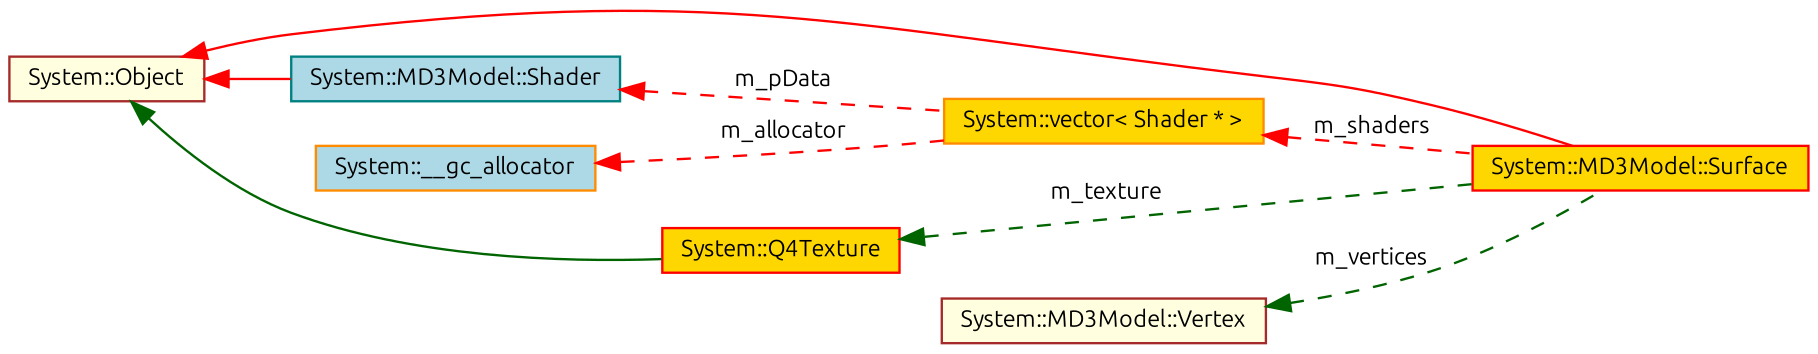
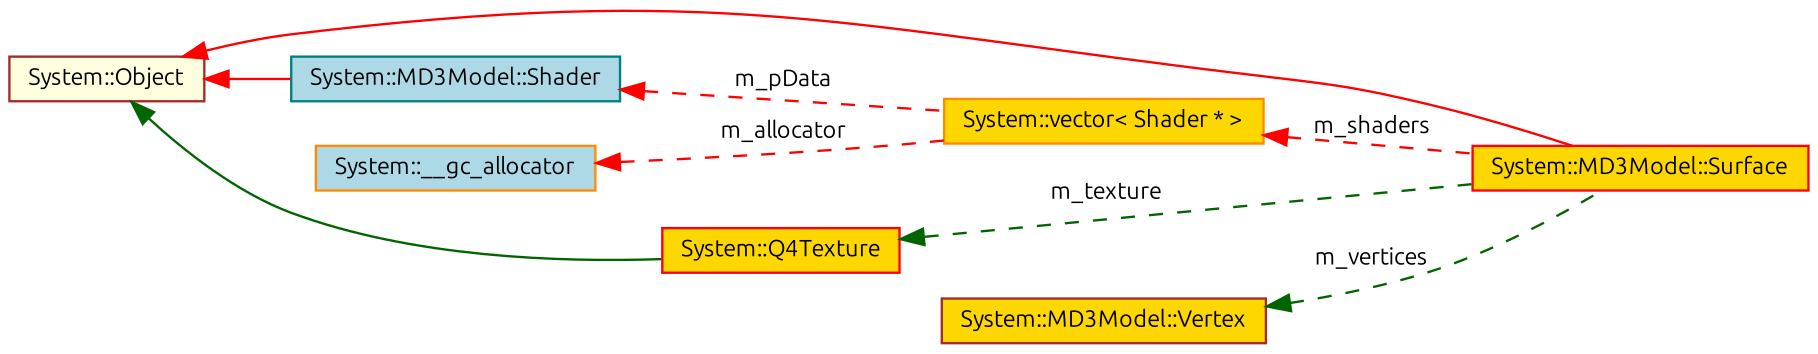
(1104, 321) -> (1104, 321)
